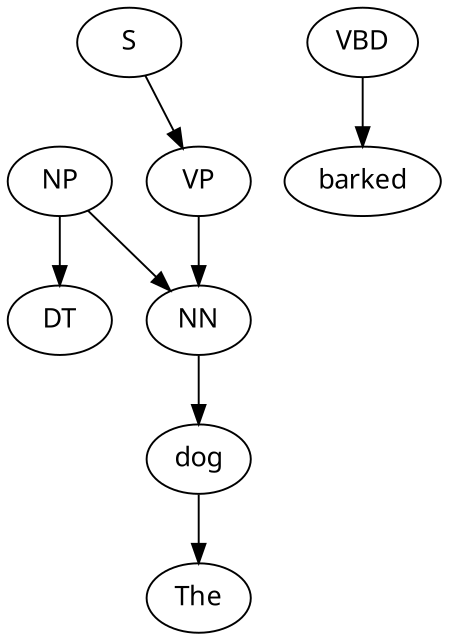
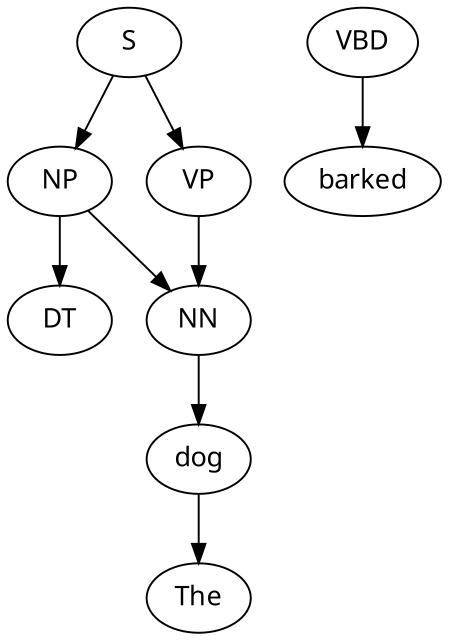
none -> (99, 103)
